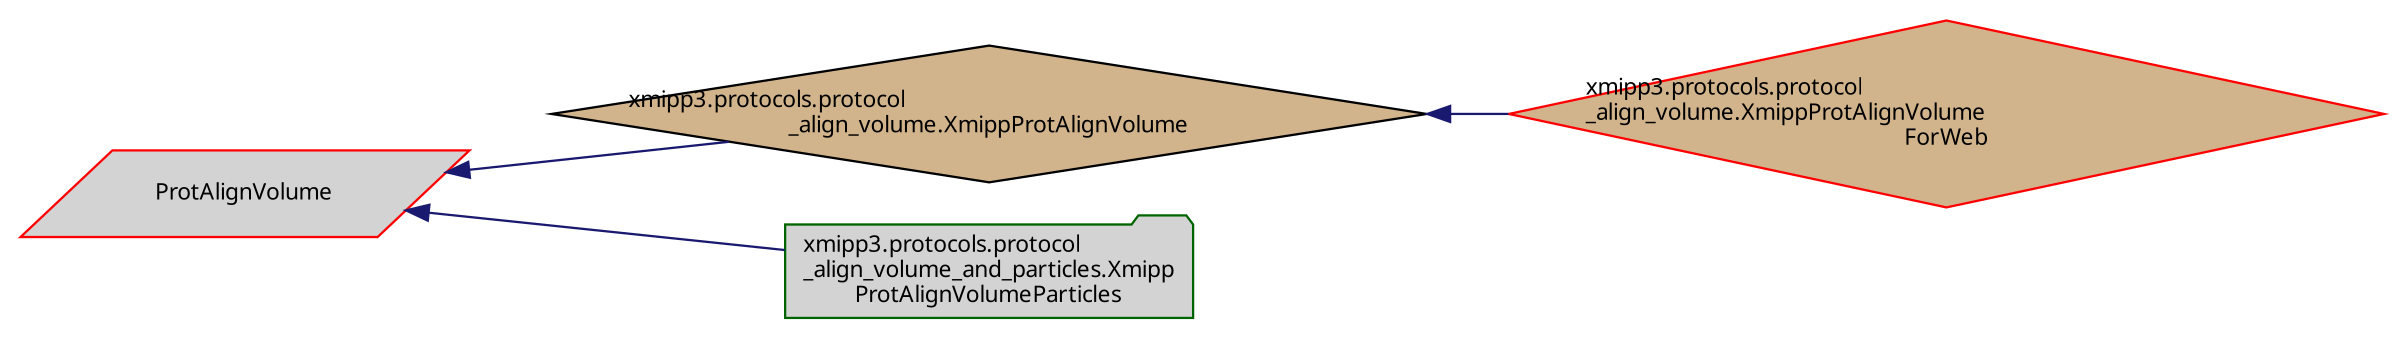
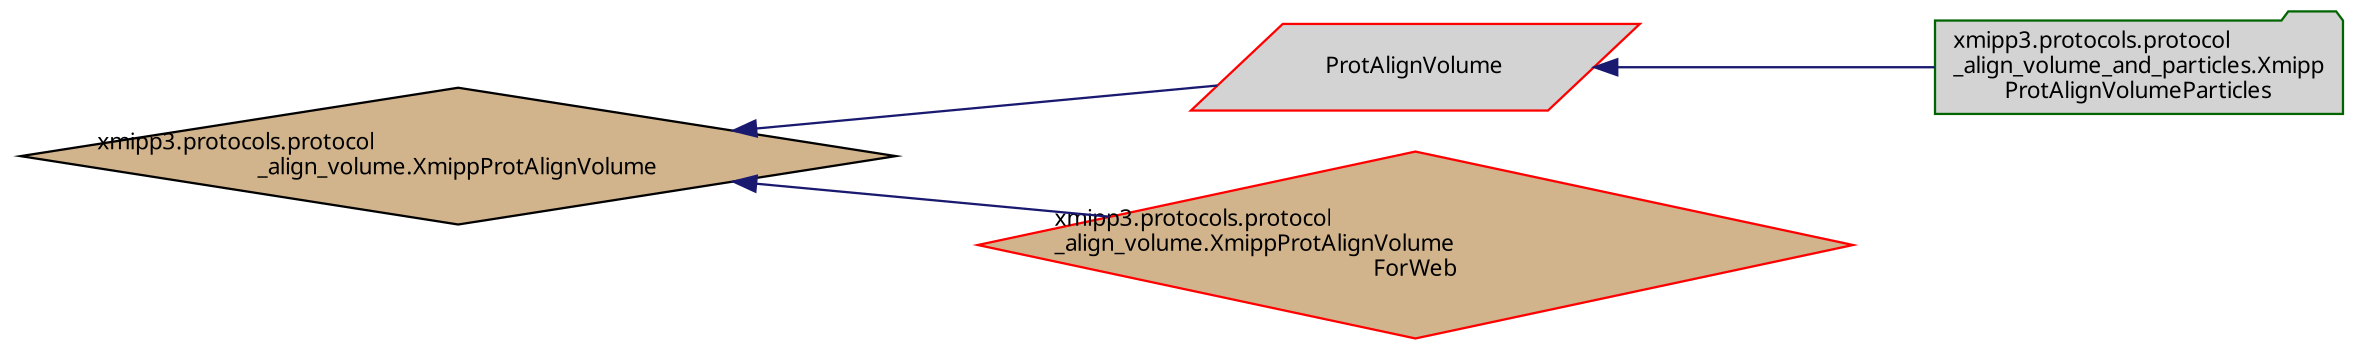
(599, 156) -> (987, 107)
